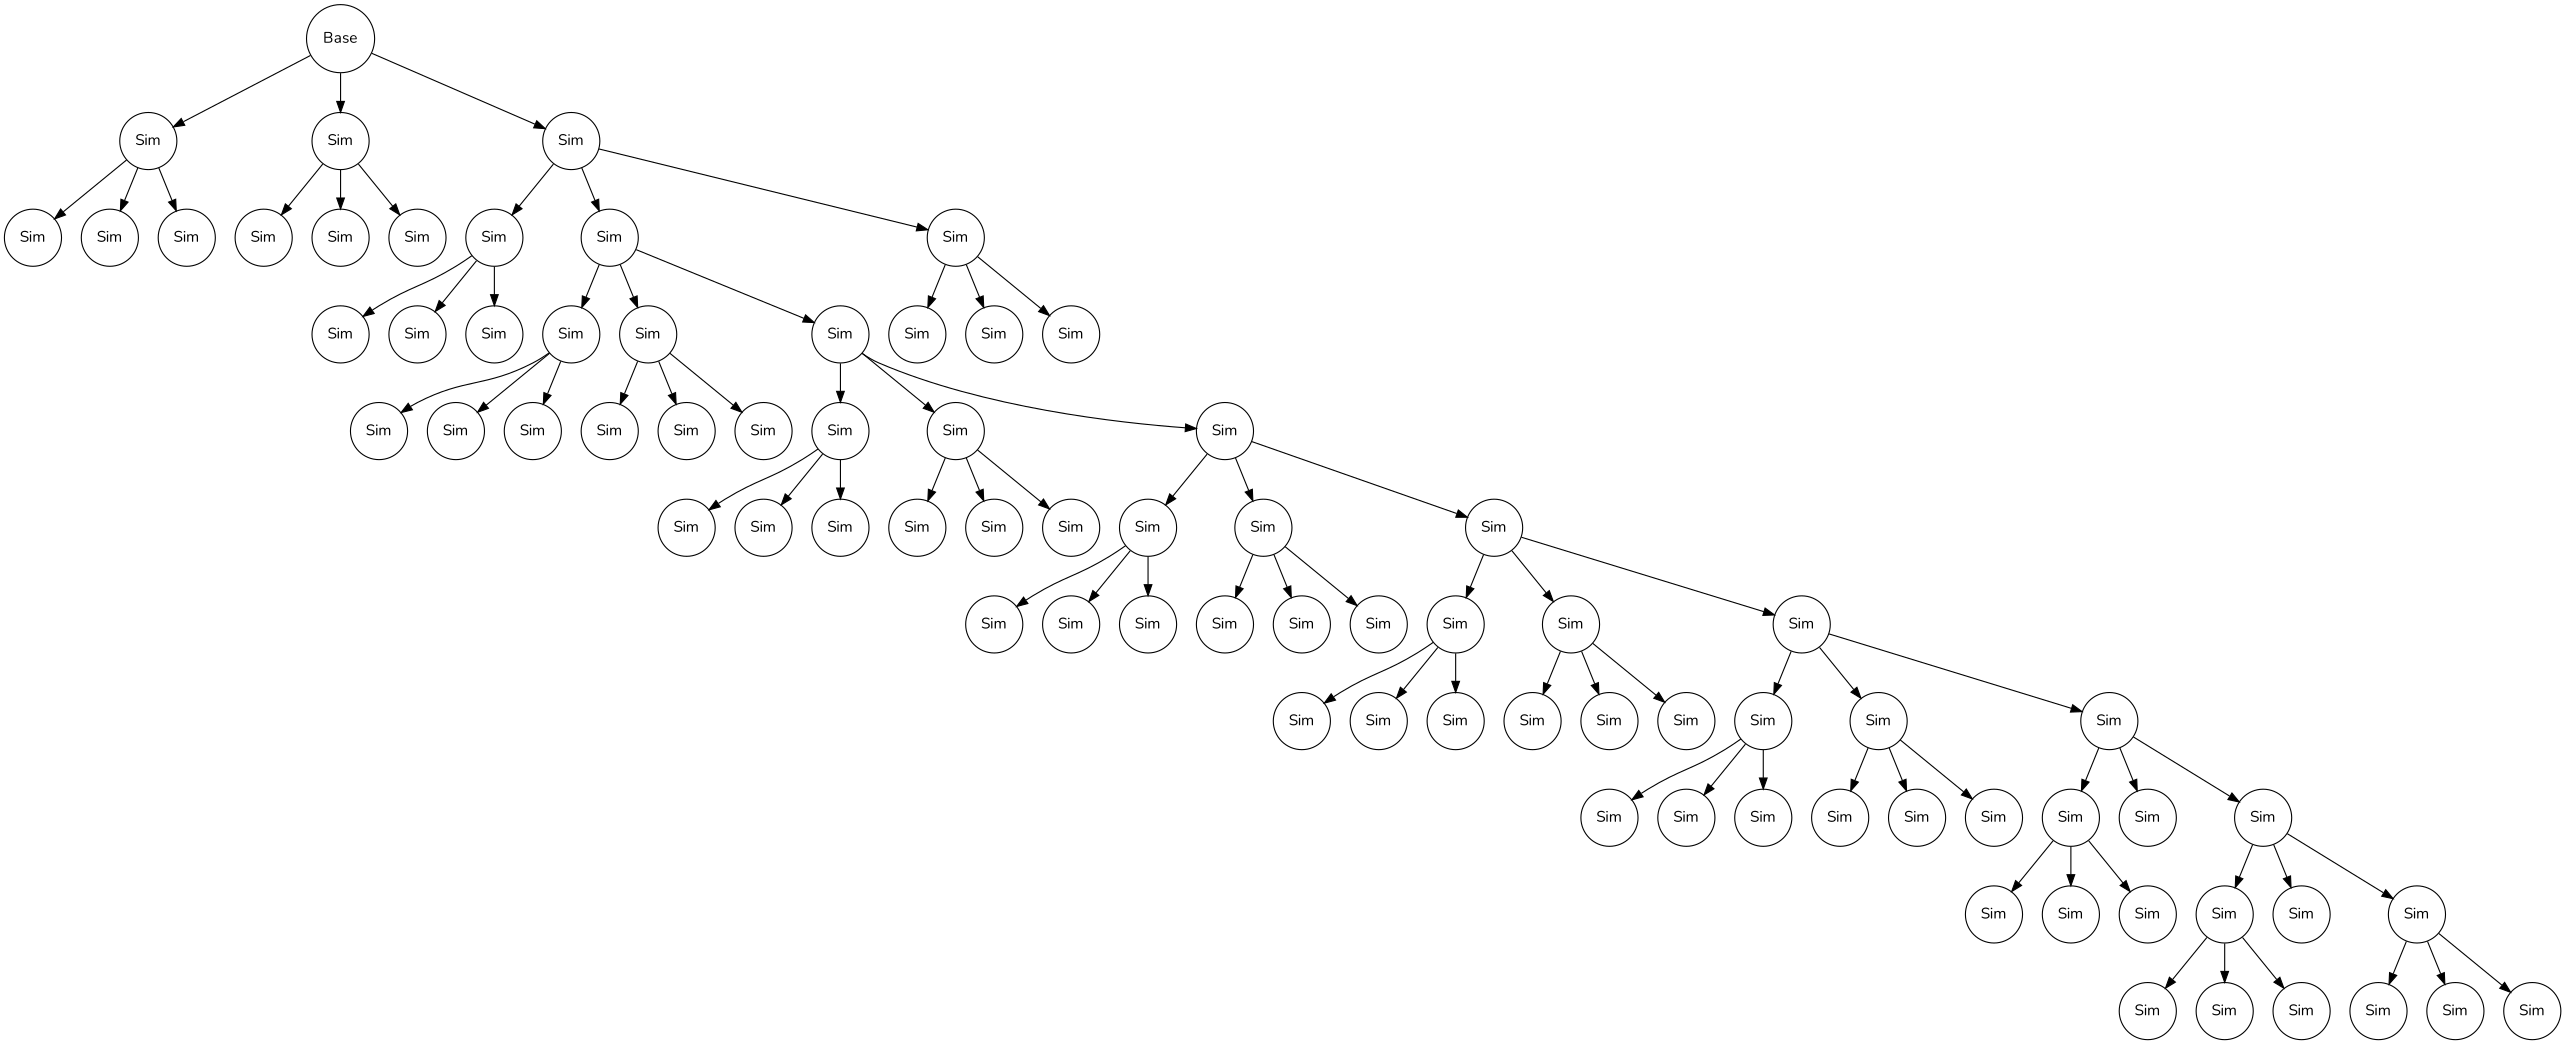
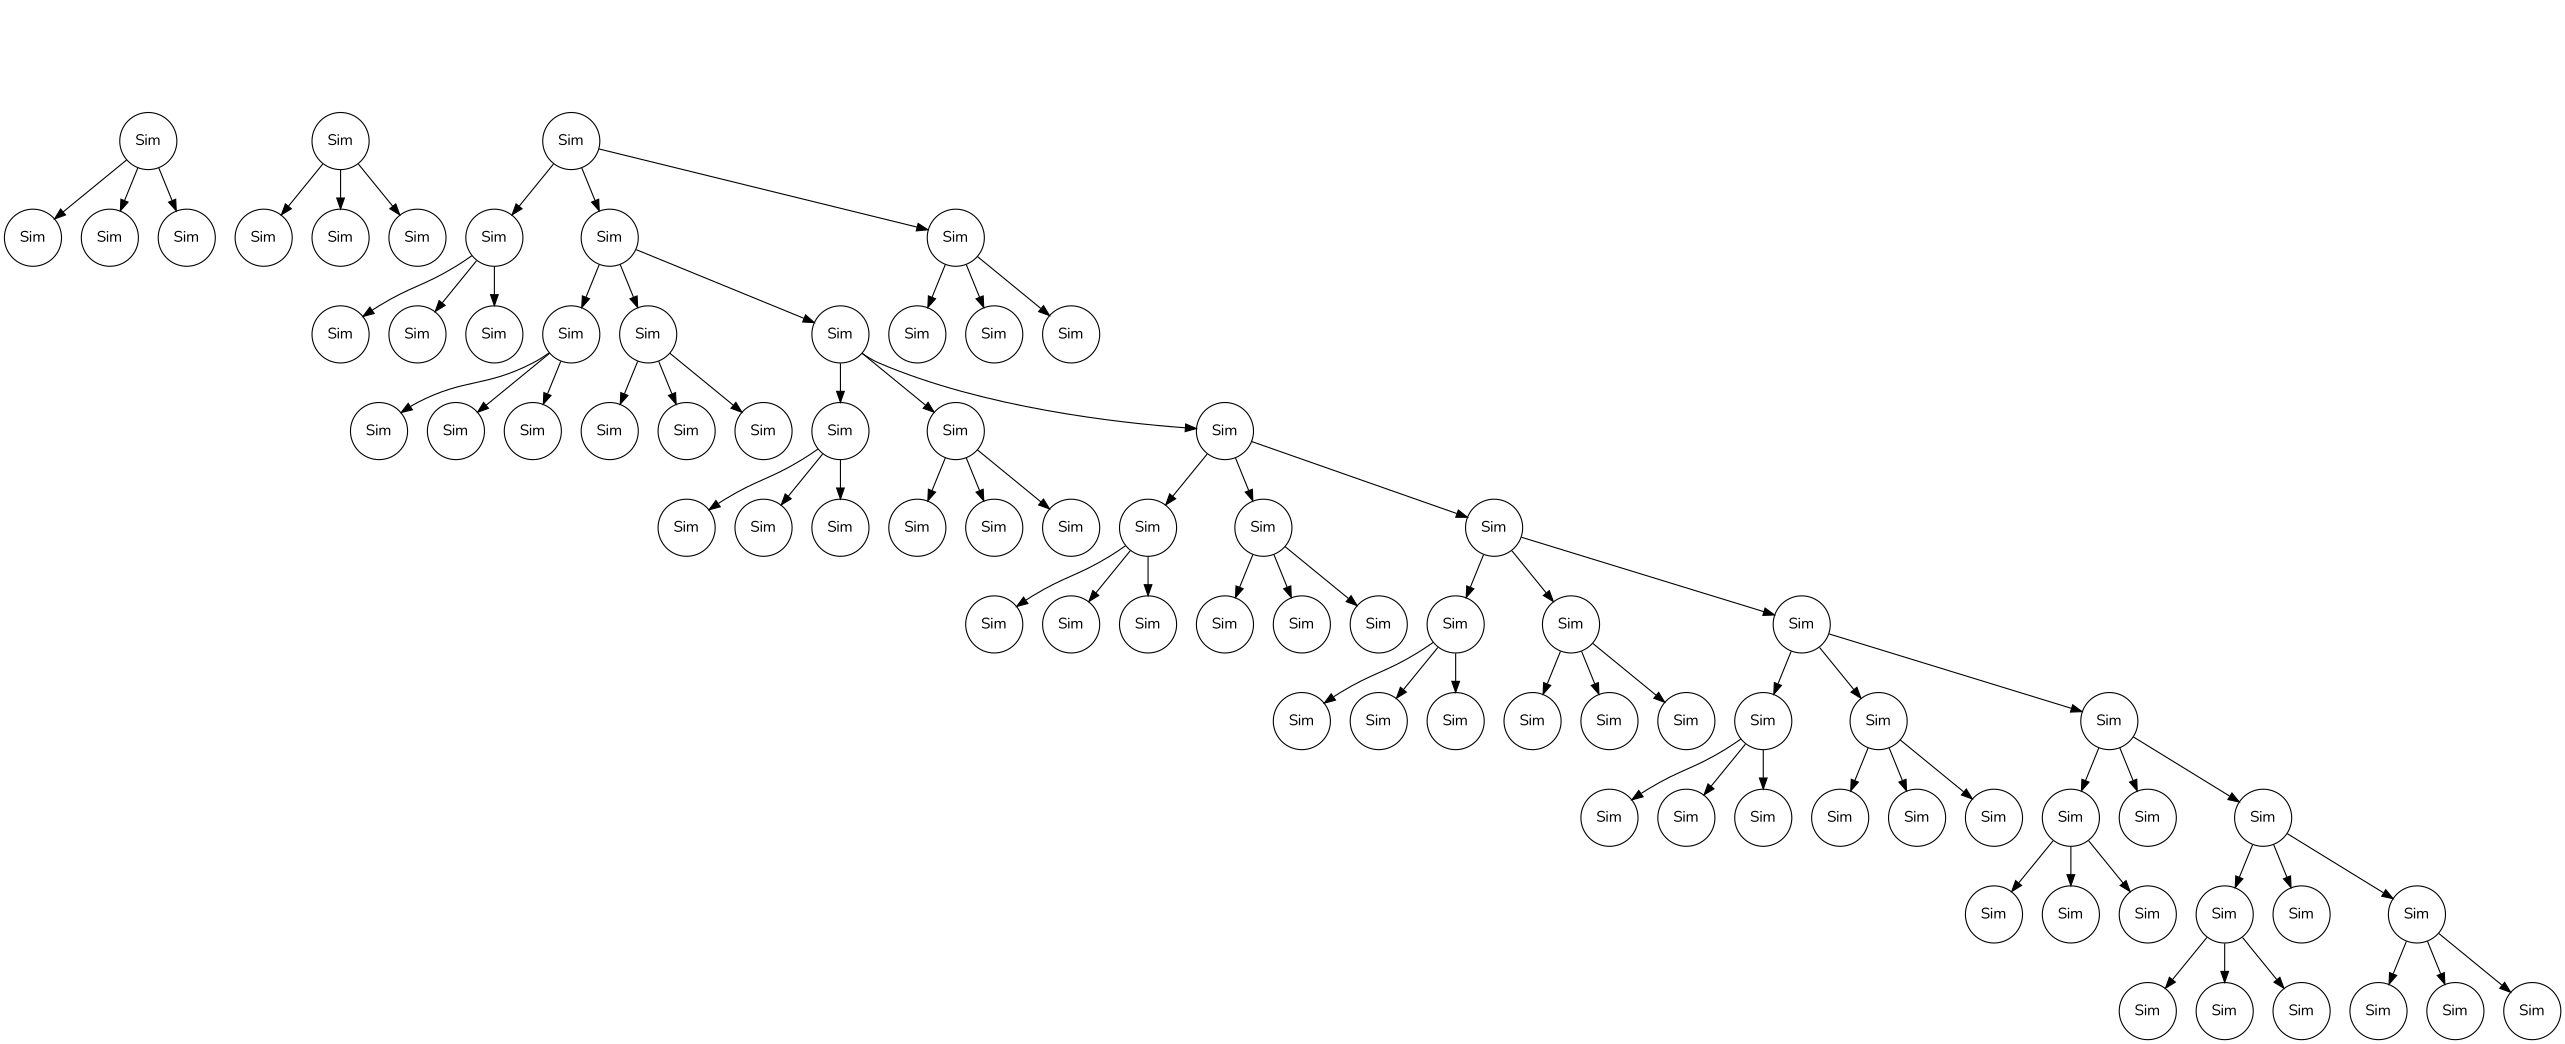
(341, 39) -> none
